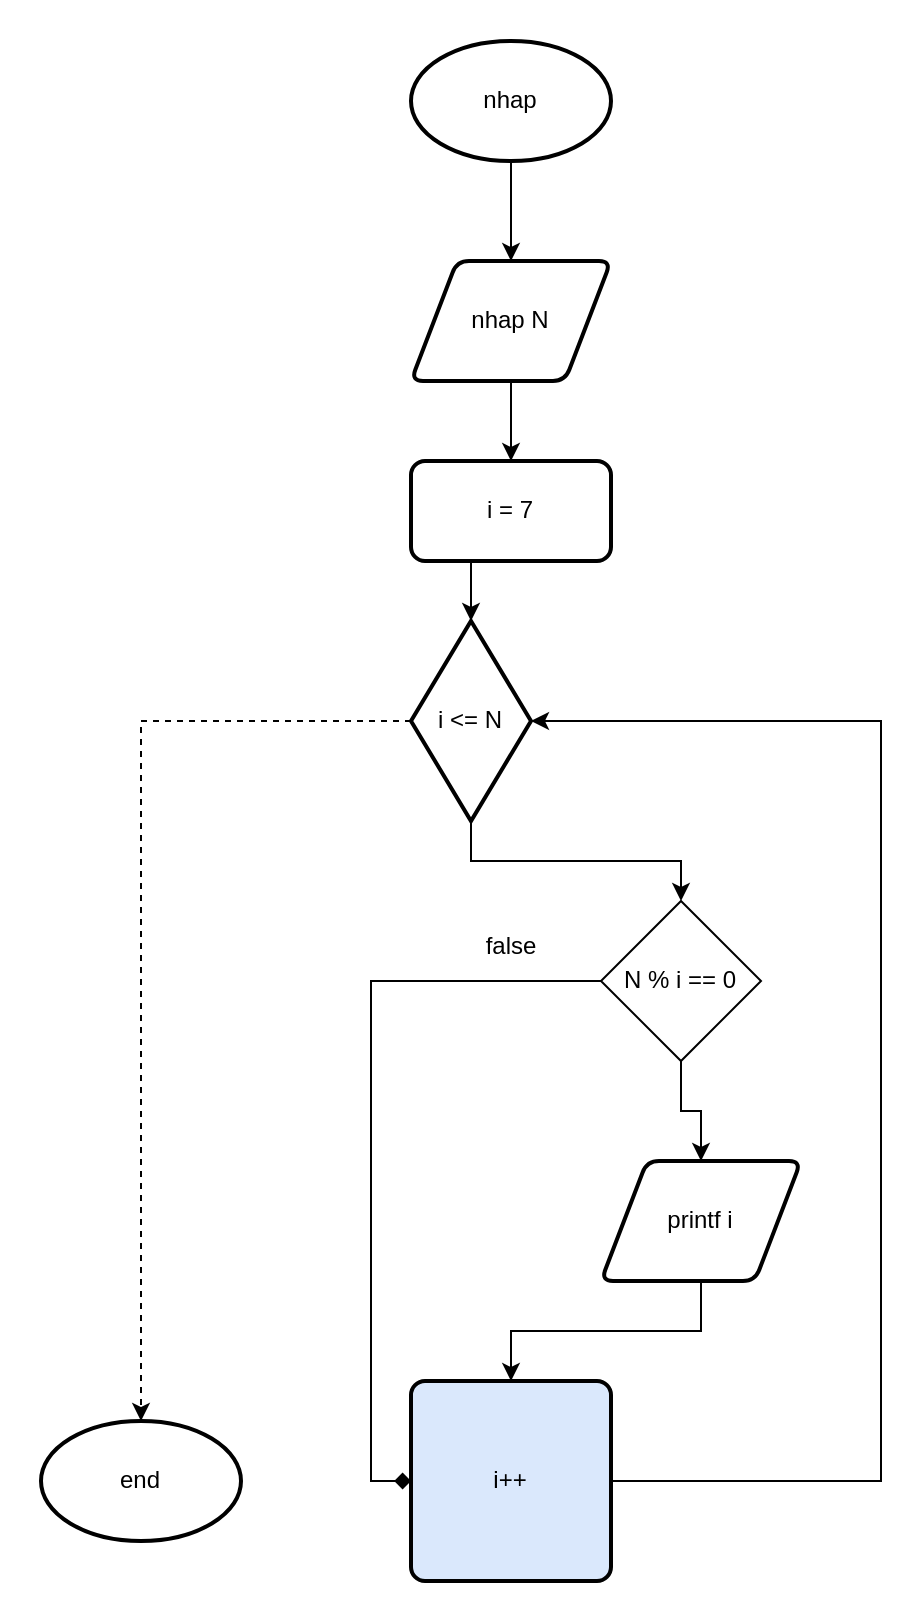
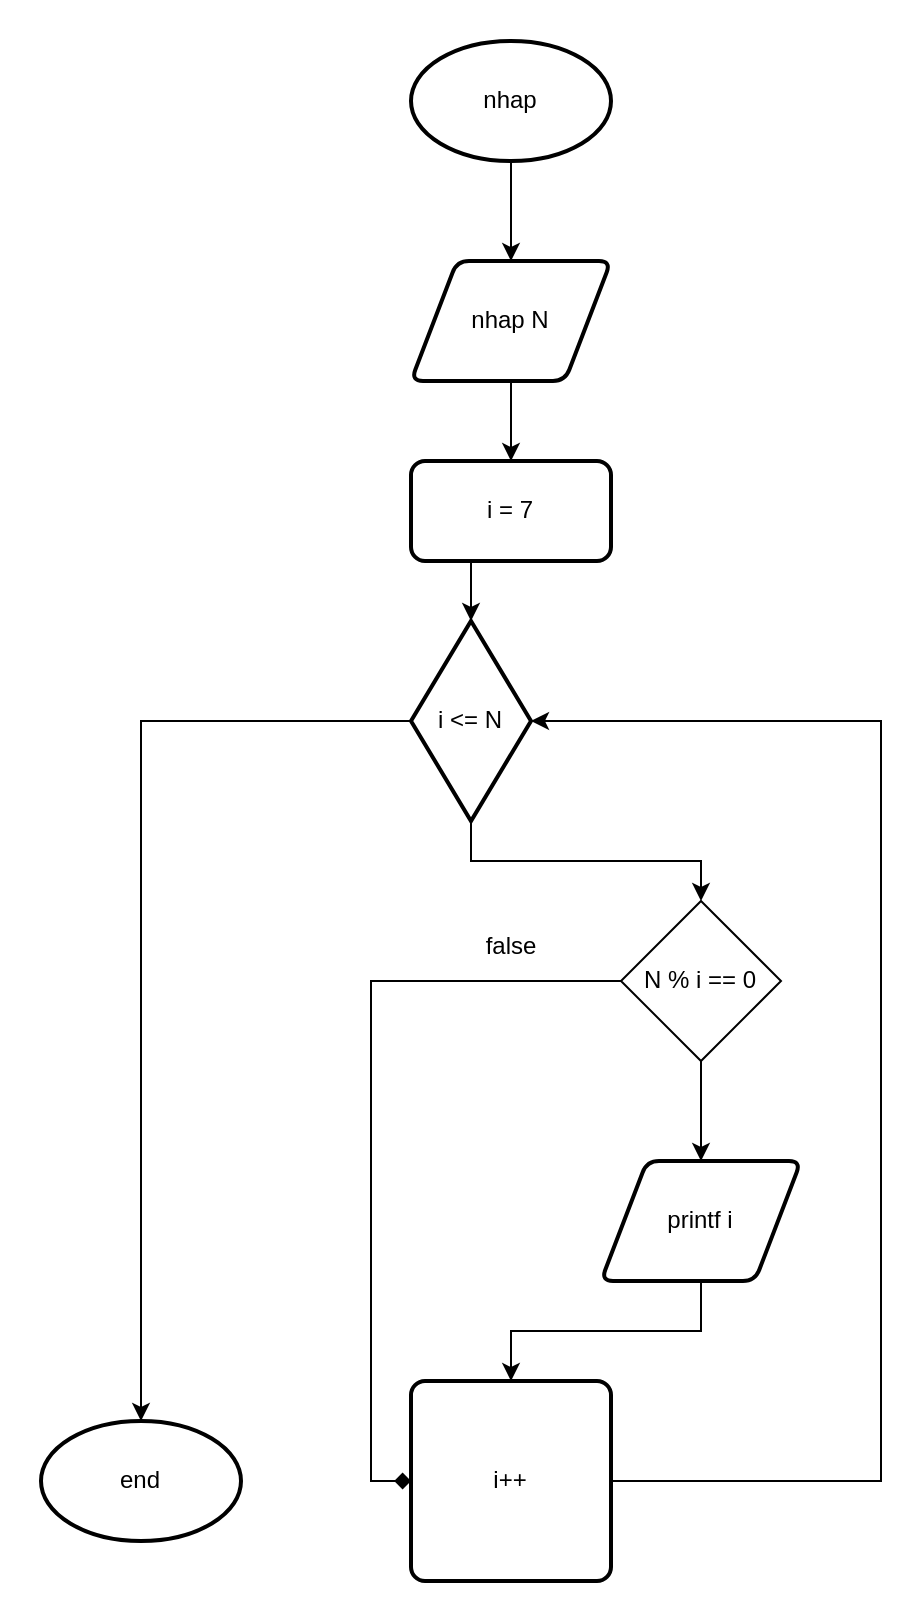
(141, 932) -> (141, 932)
(681, 981) -> (701, 981)
(511, 1481) -> (511, 1481)
